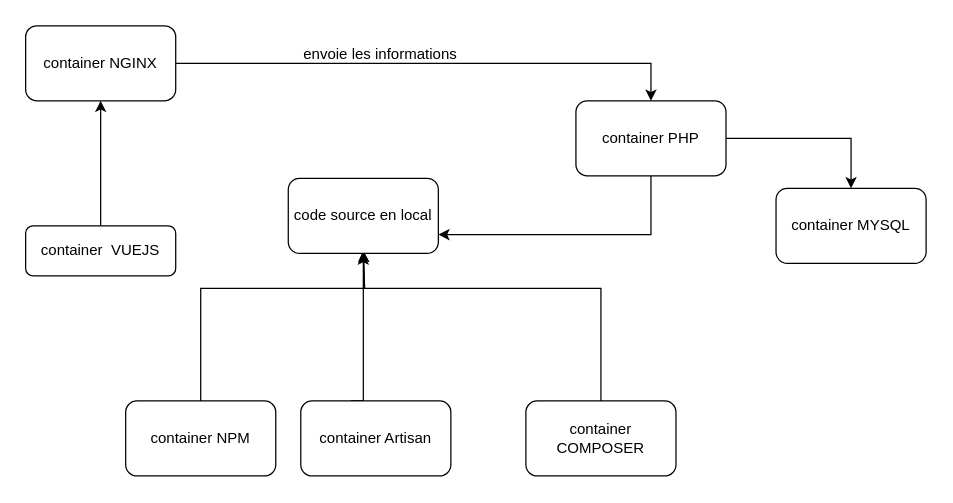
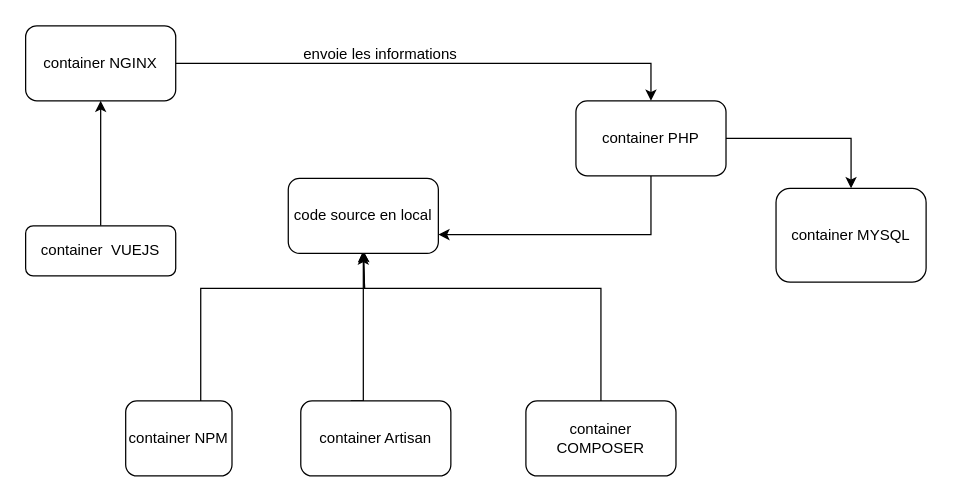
(851, 226) -> (851, 235)
(201, 438) -> (179, 438)
